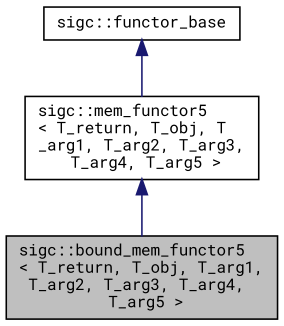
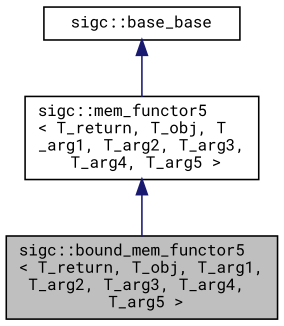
(142, 24) -> (142, 24)
